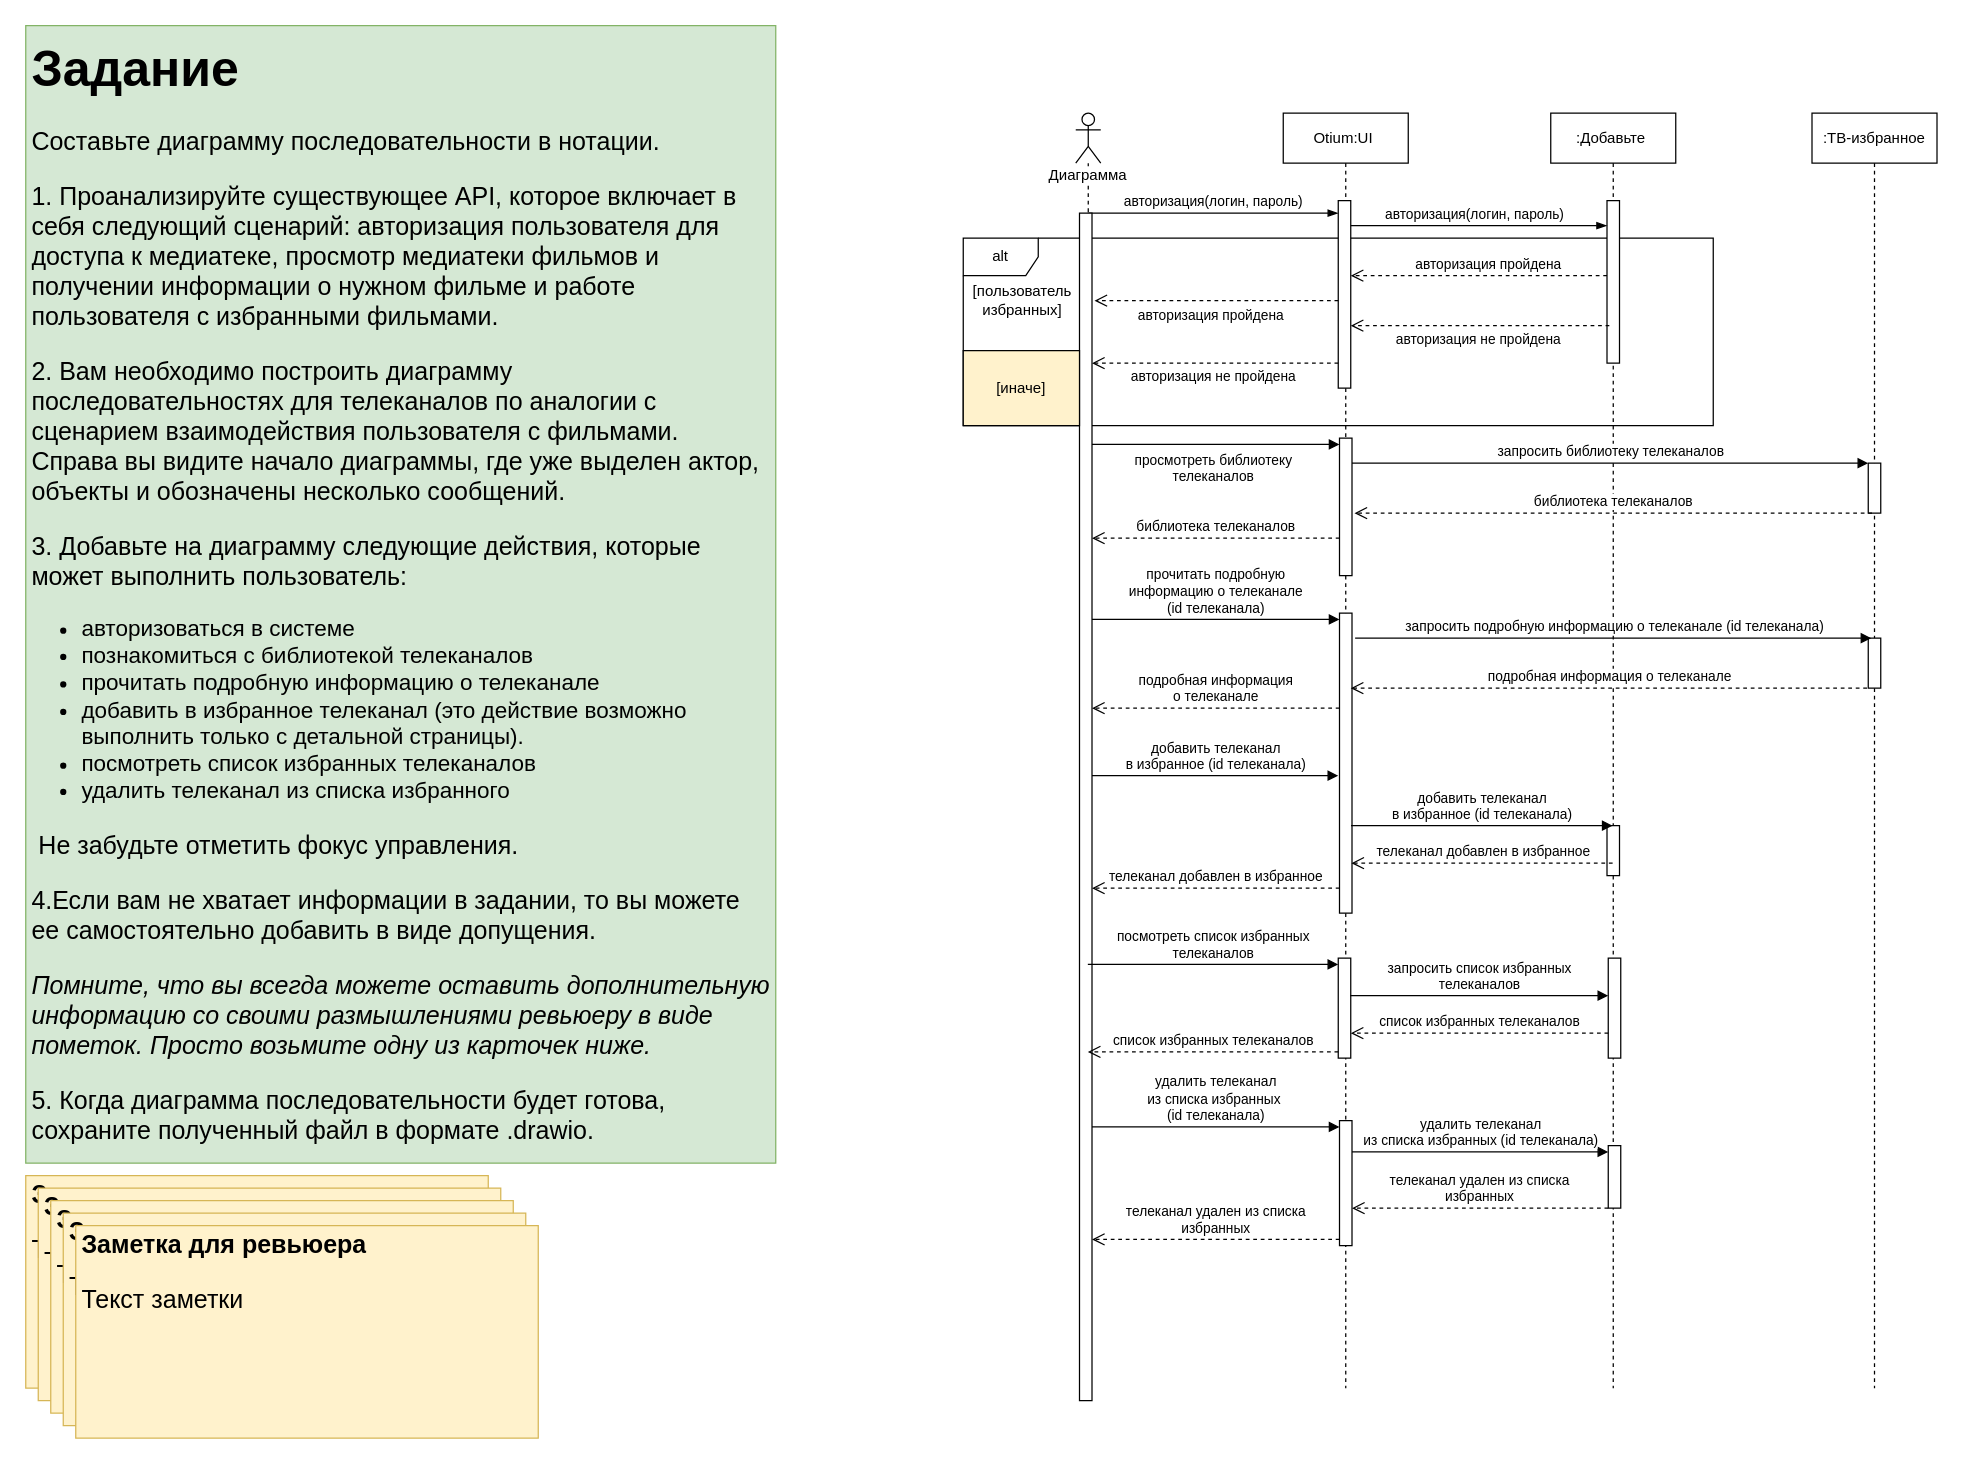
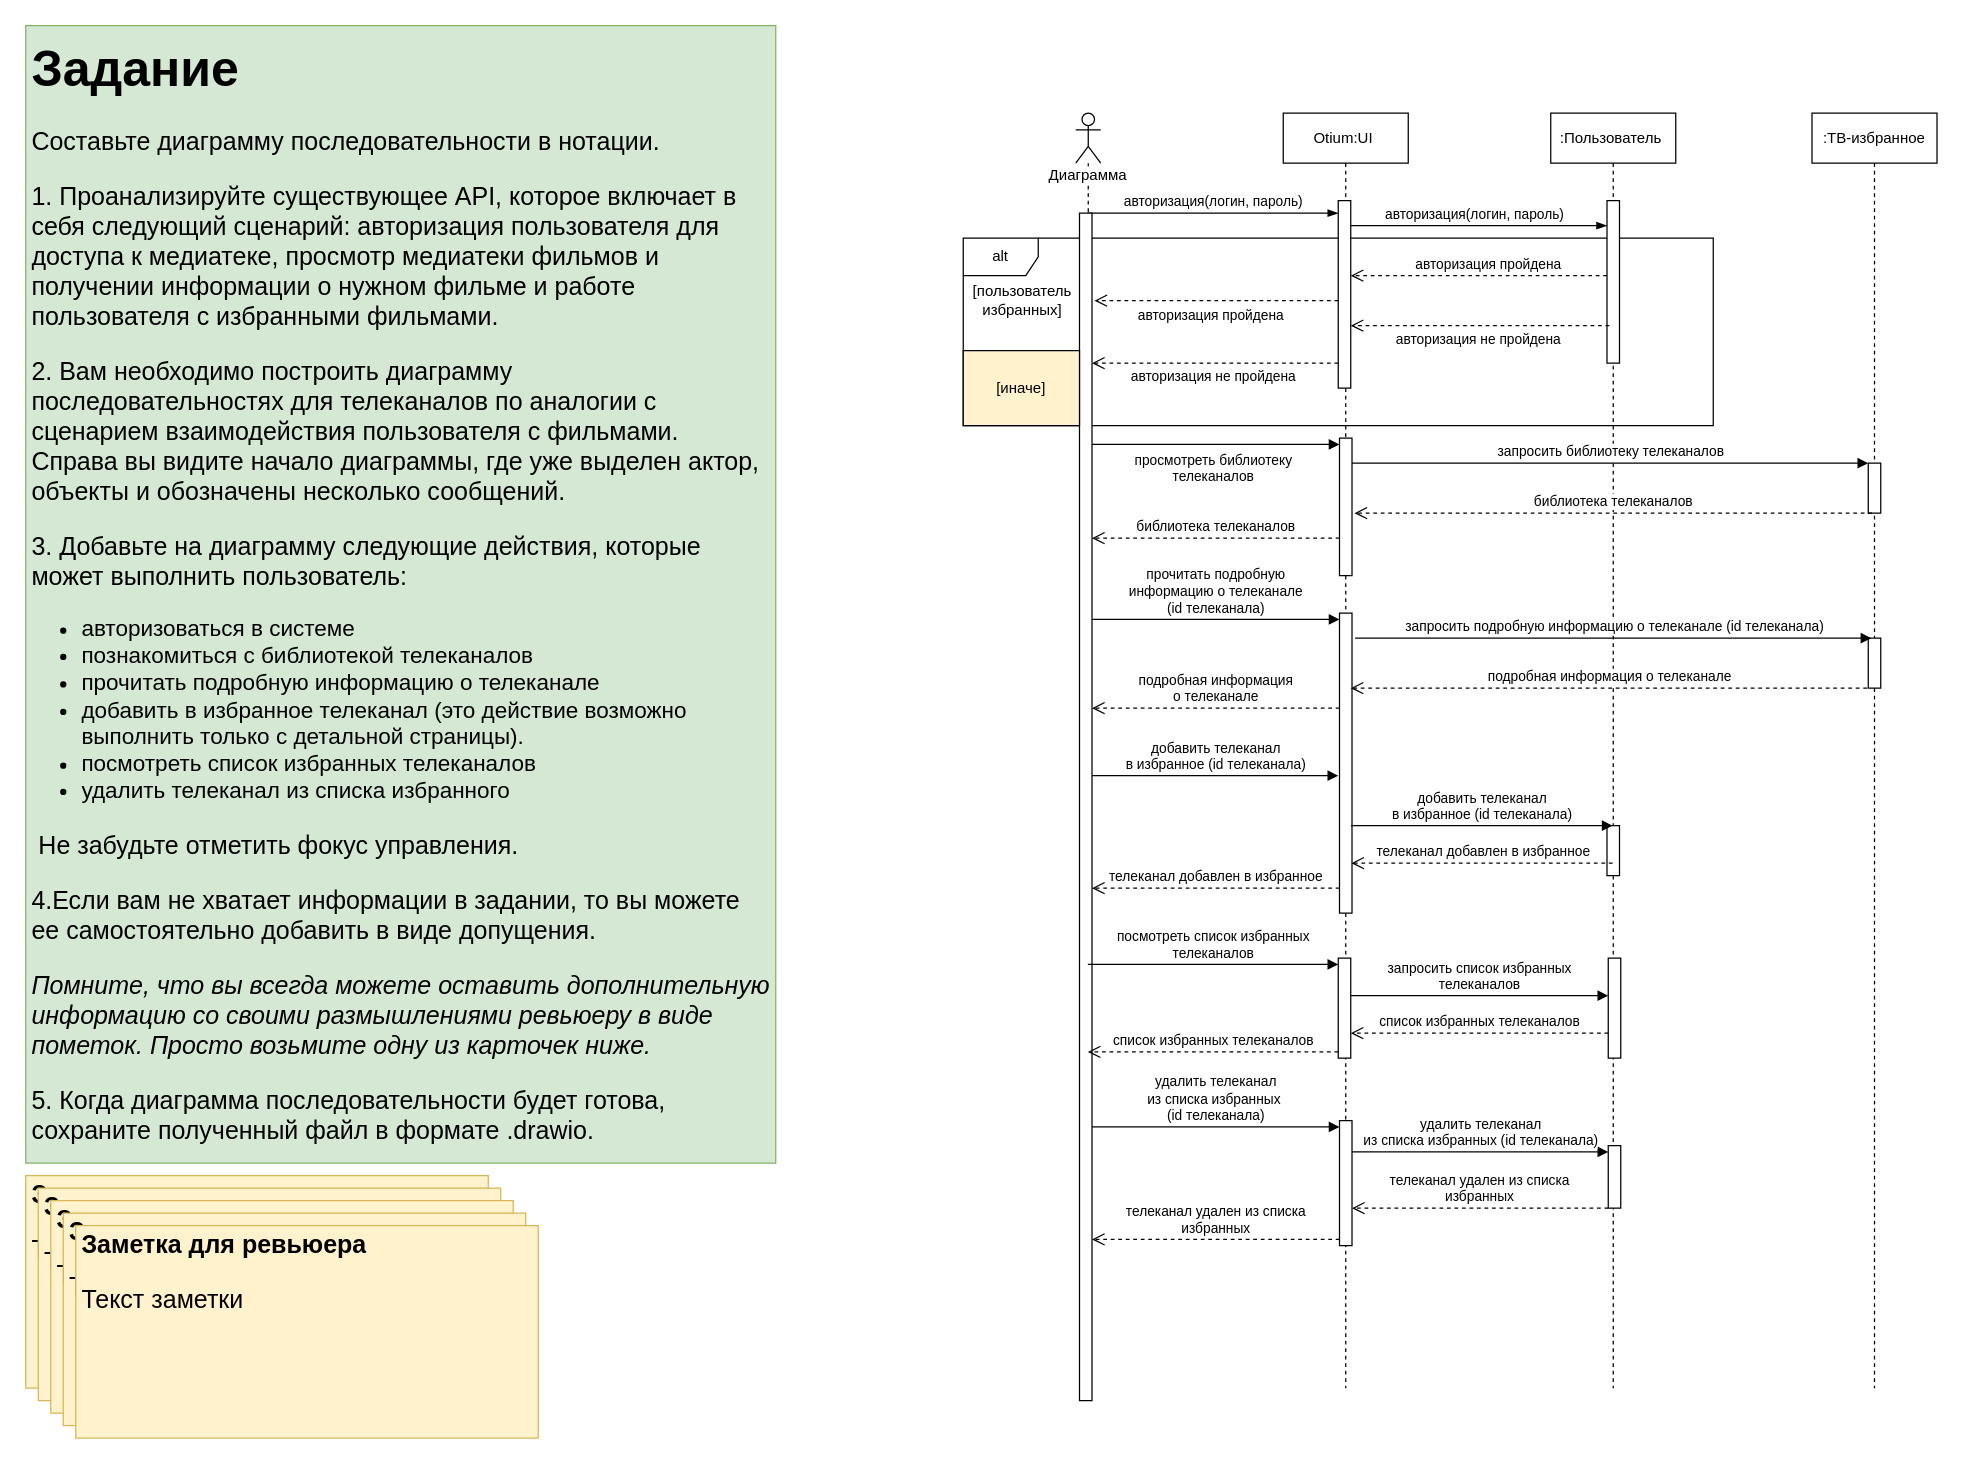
(1613, 138) -> (1613, 138)
